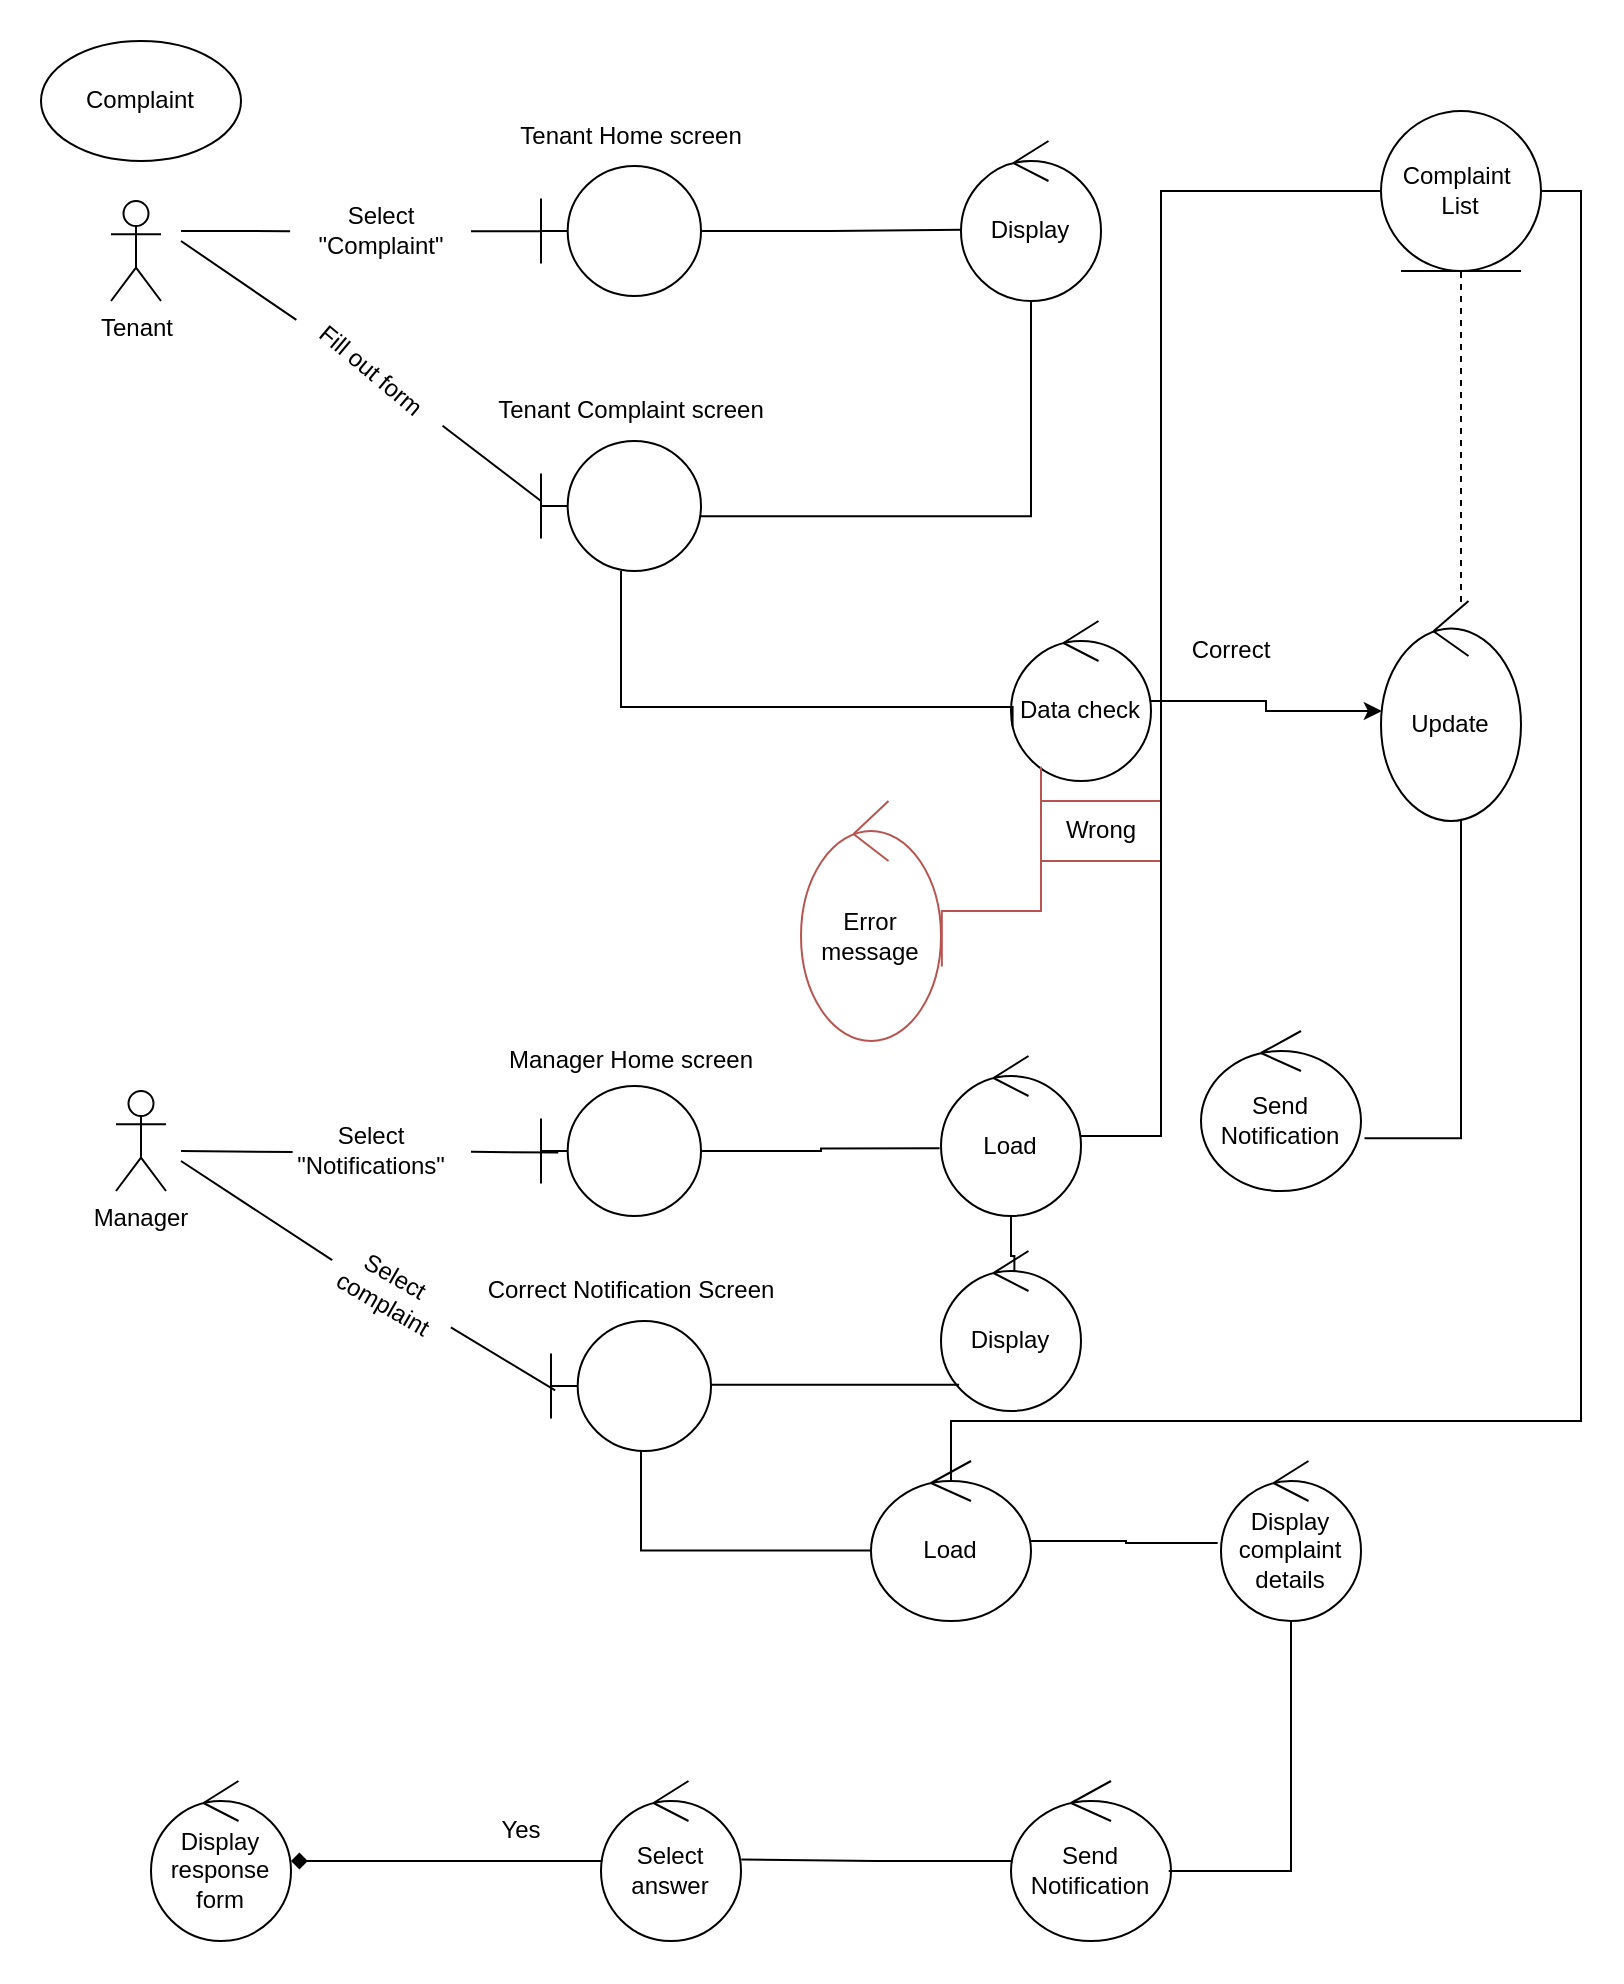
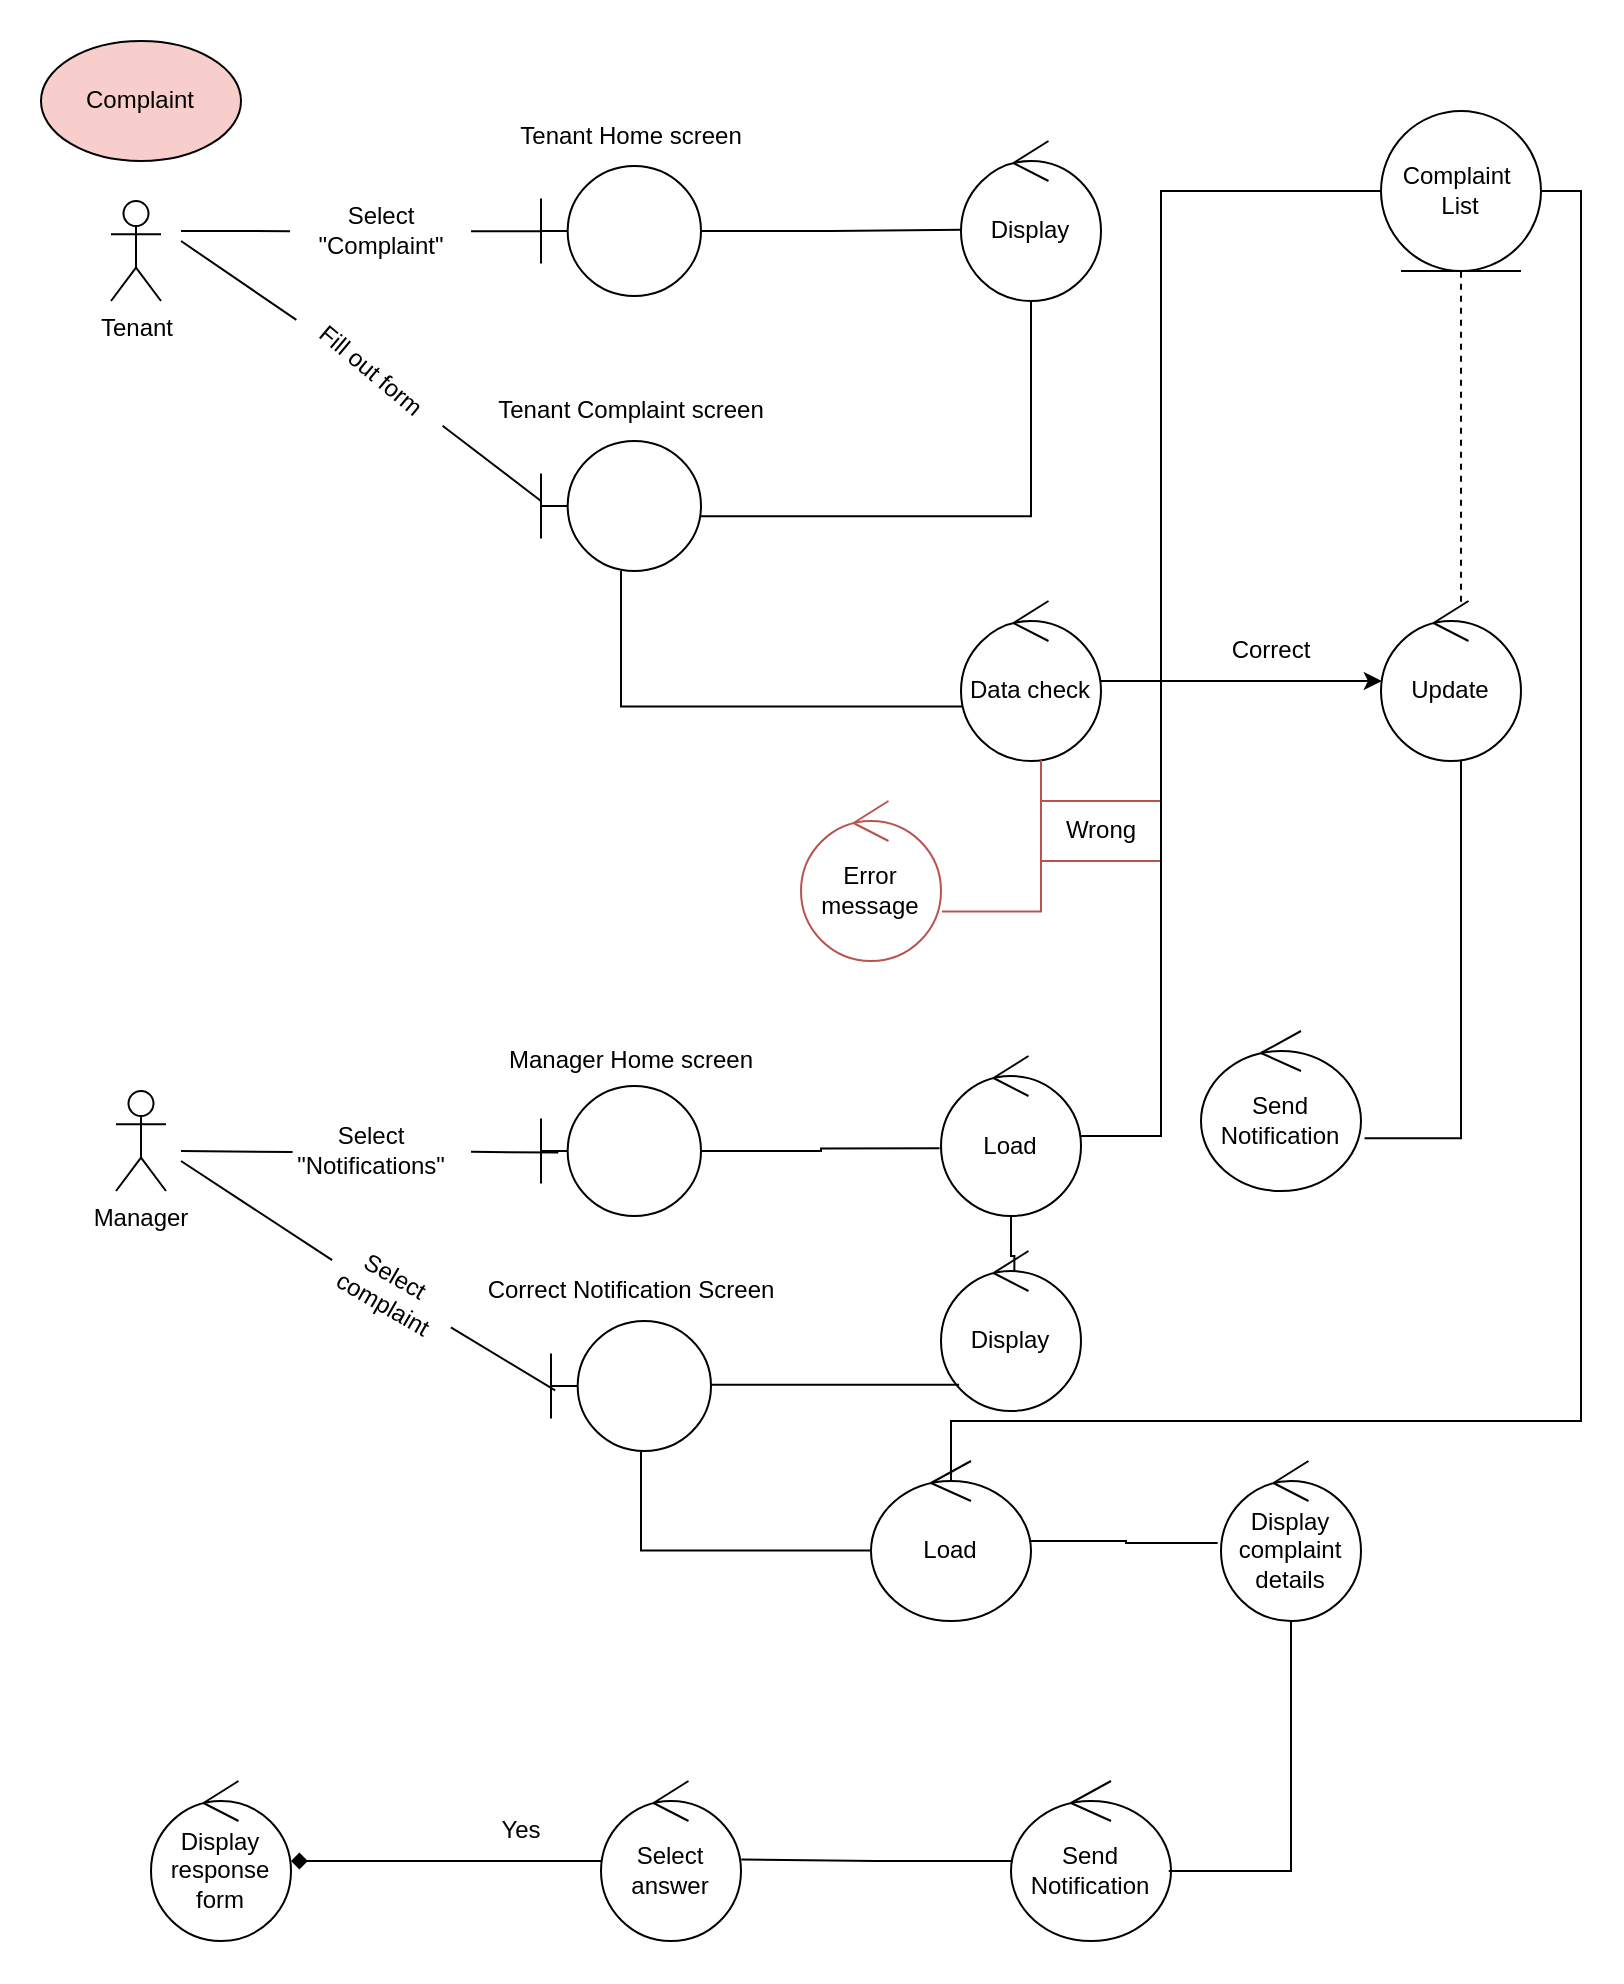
(141, 101) -> (141, 101)
(1231, 651) -> (1271, 651)
(1081, 701) -> (1031, 681)
(1451, 711) -> (1451, 681)
(871, 921) -> (871, 881)
